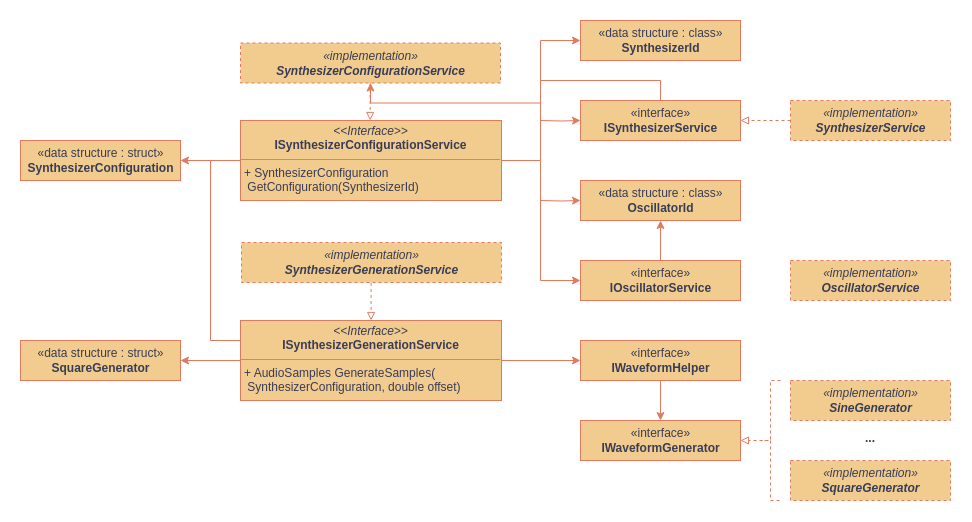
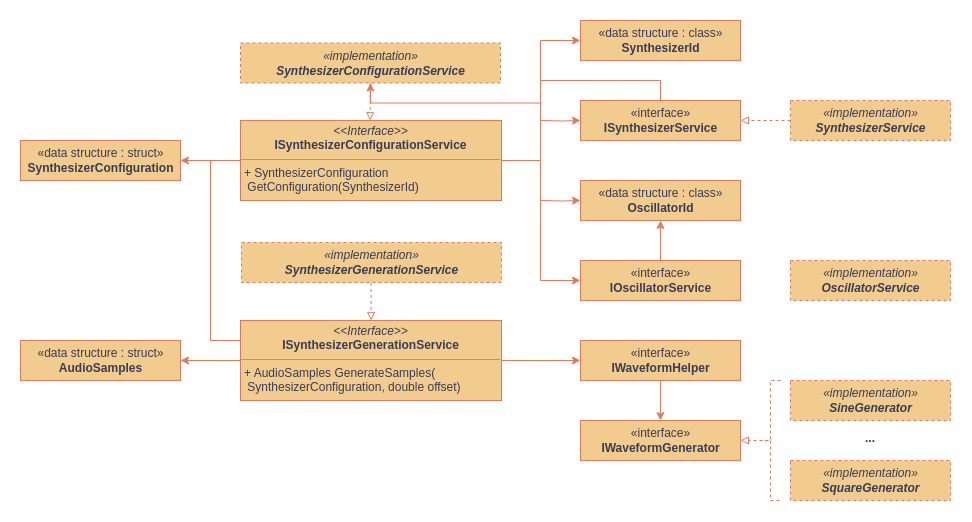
(101, 361) -> (101, 361)
